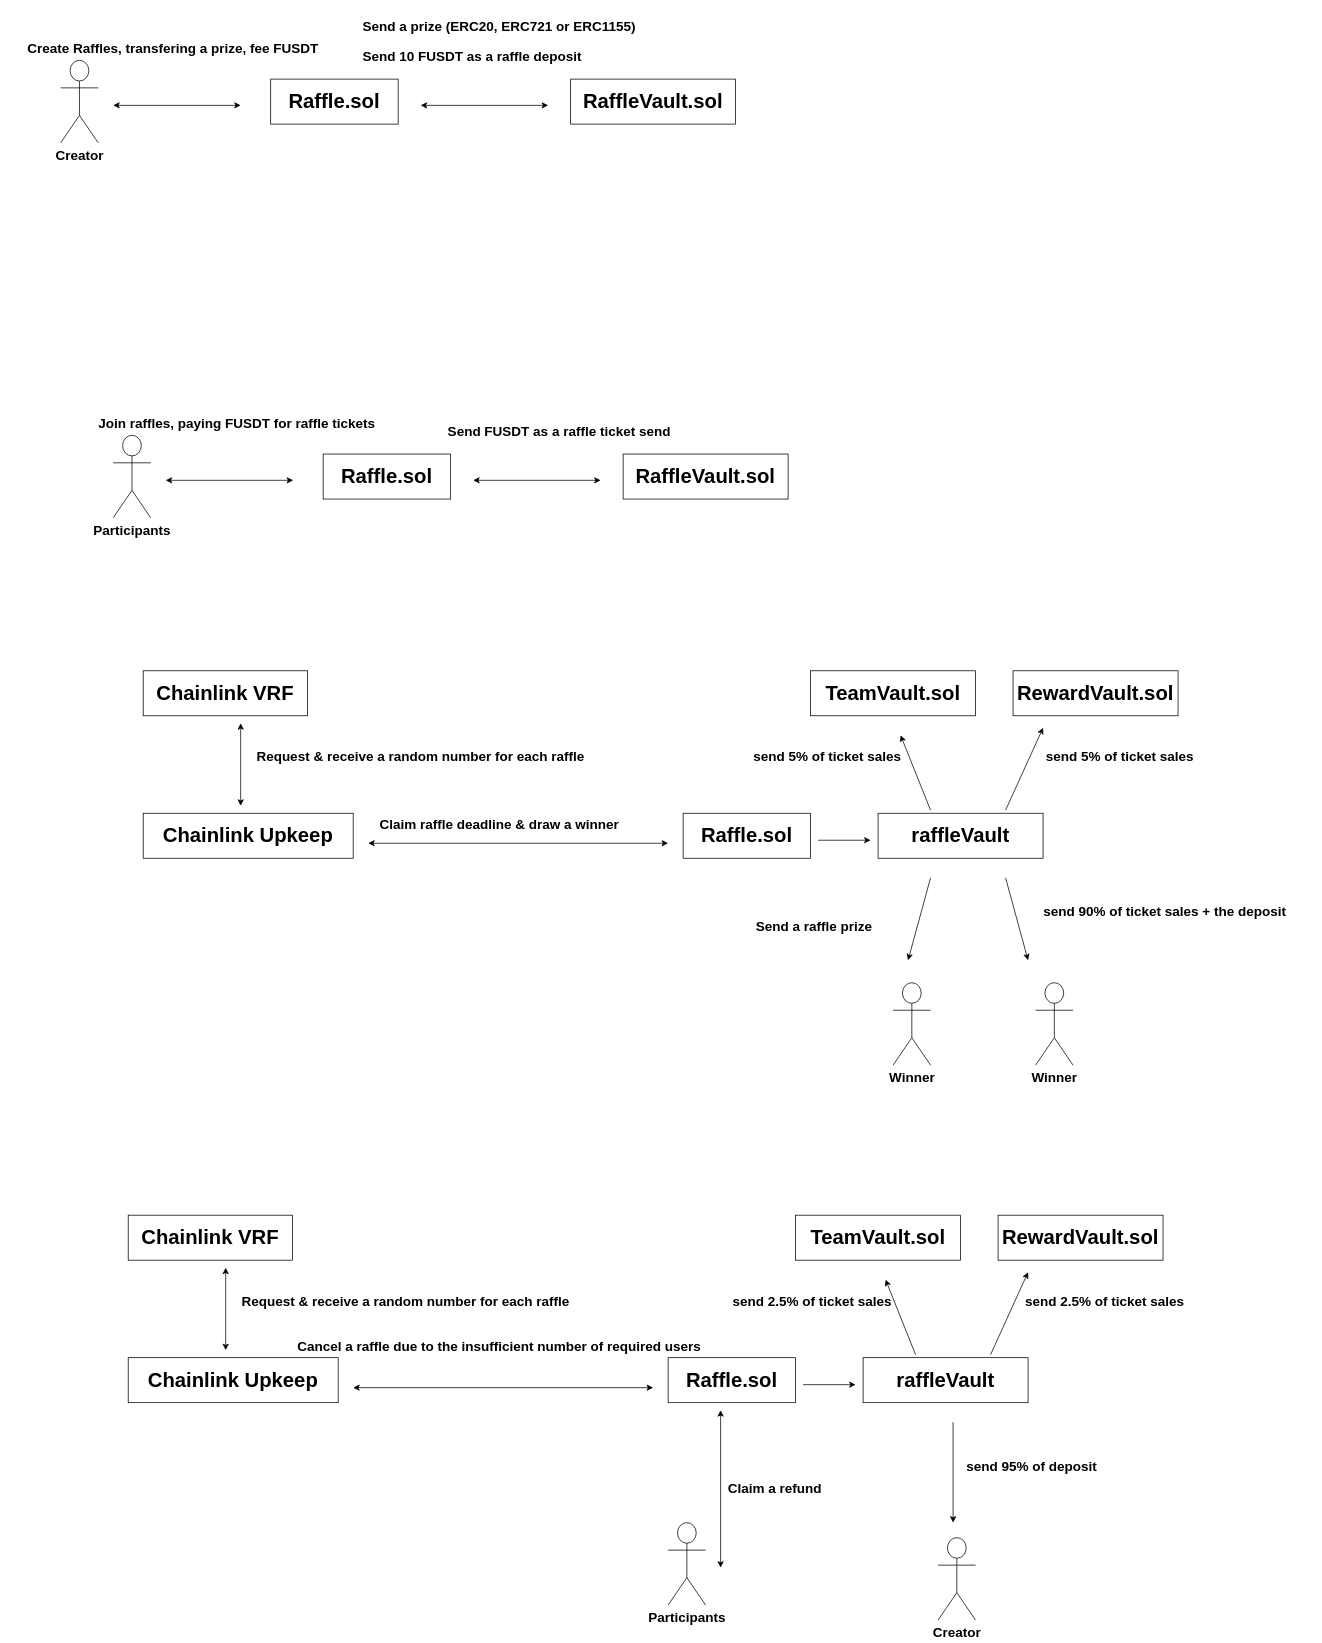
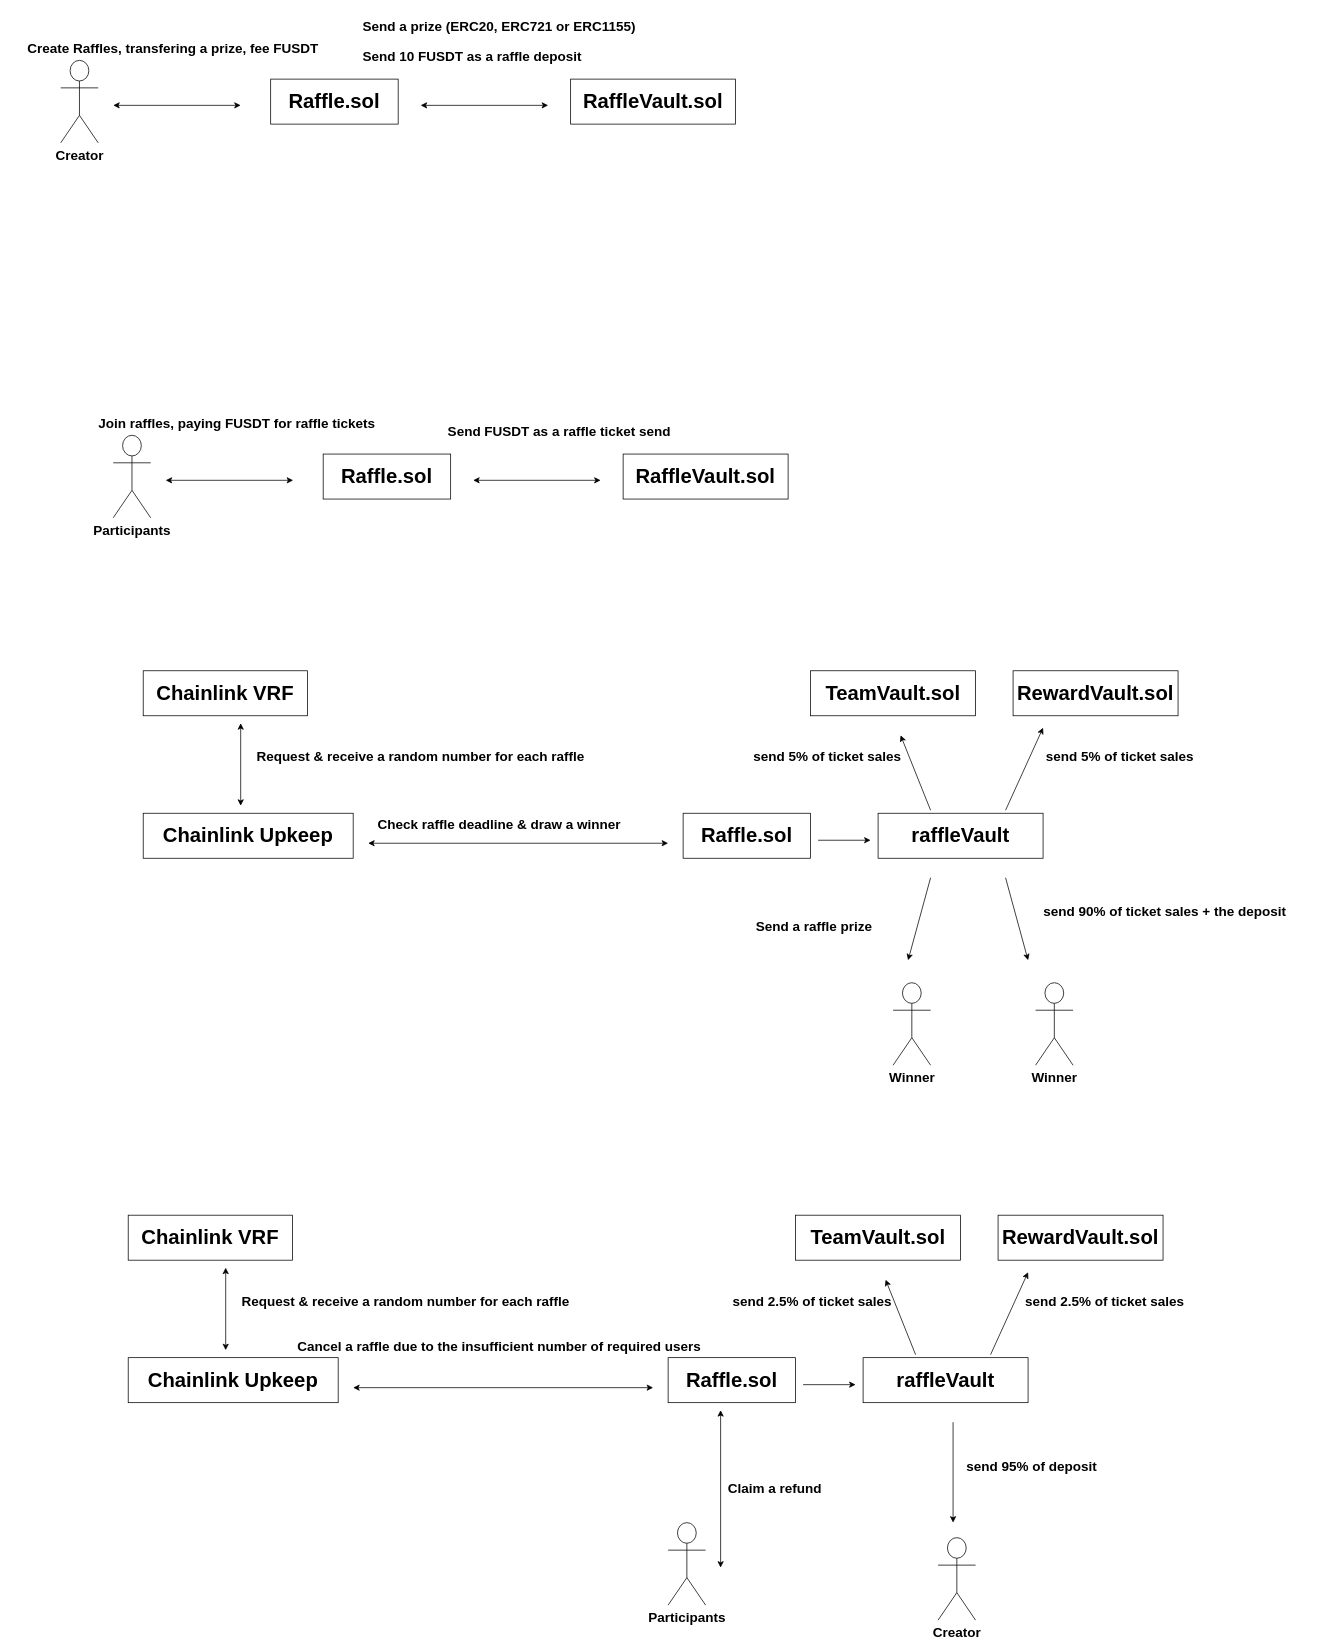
(499, 825) -> (499, 825)
